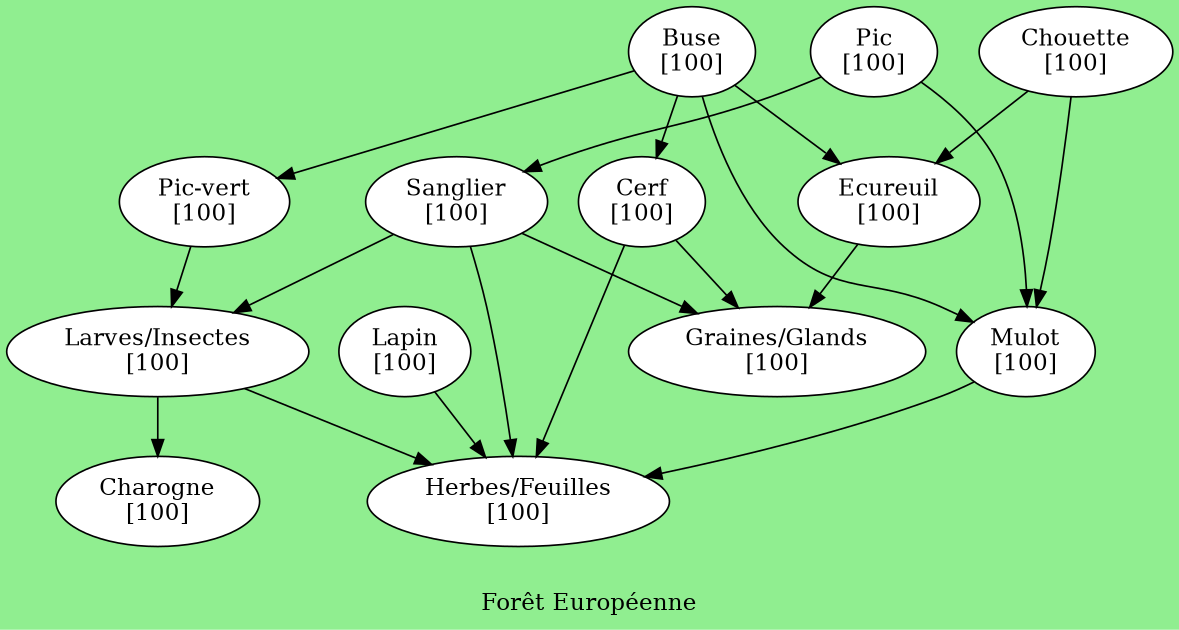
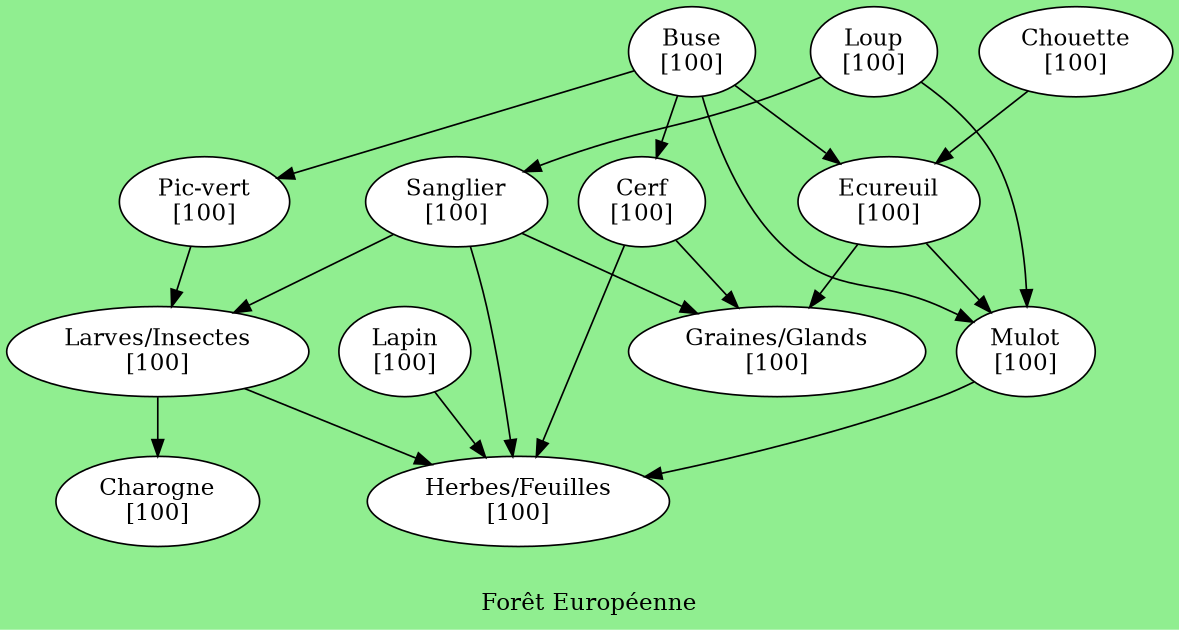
(874, 52) -> (874, 52)
(1058, 194) -> (953, 272)
